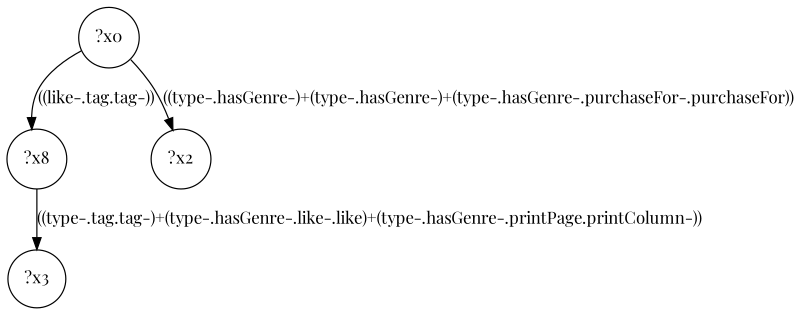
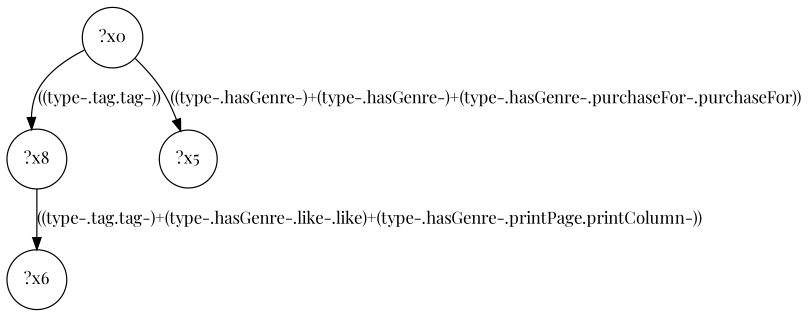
(96, 99) -> (100, 99)
(181, 159) -> (188, 159)
(37, 279) -> (37, 280)
